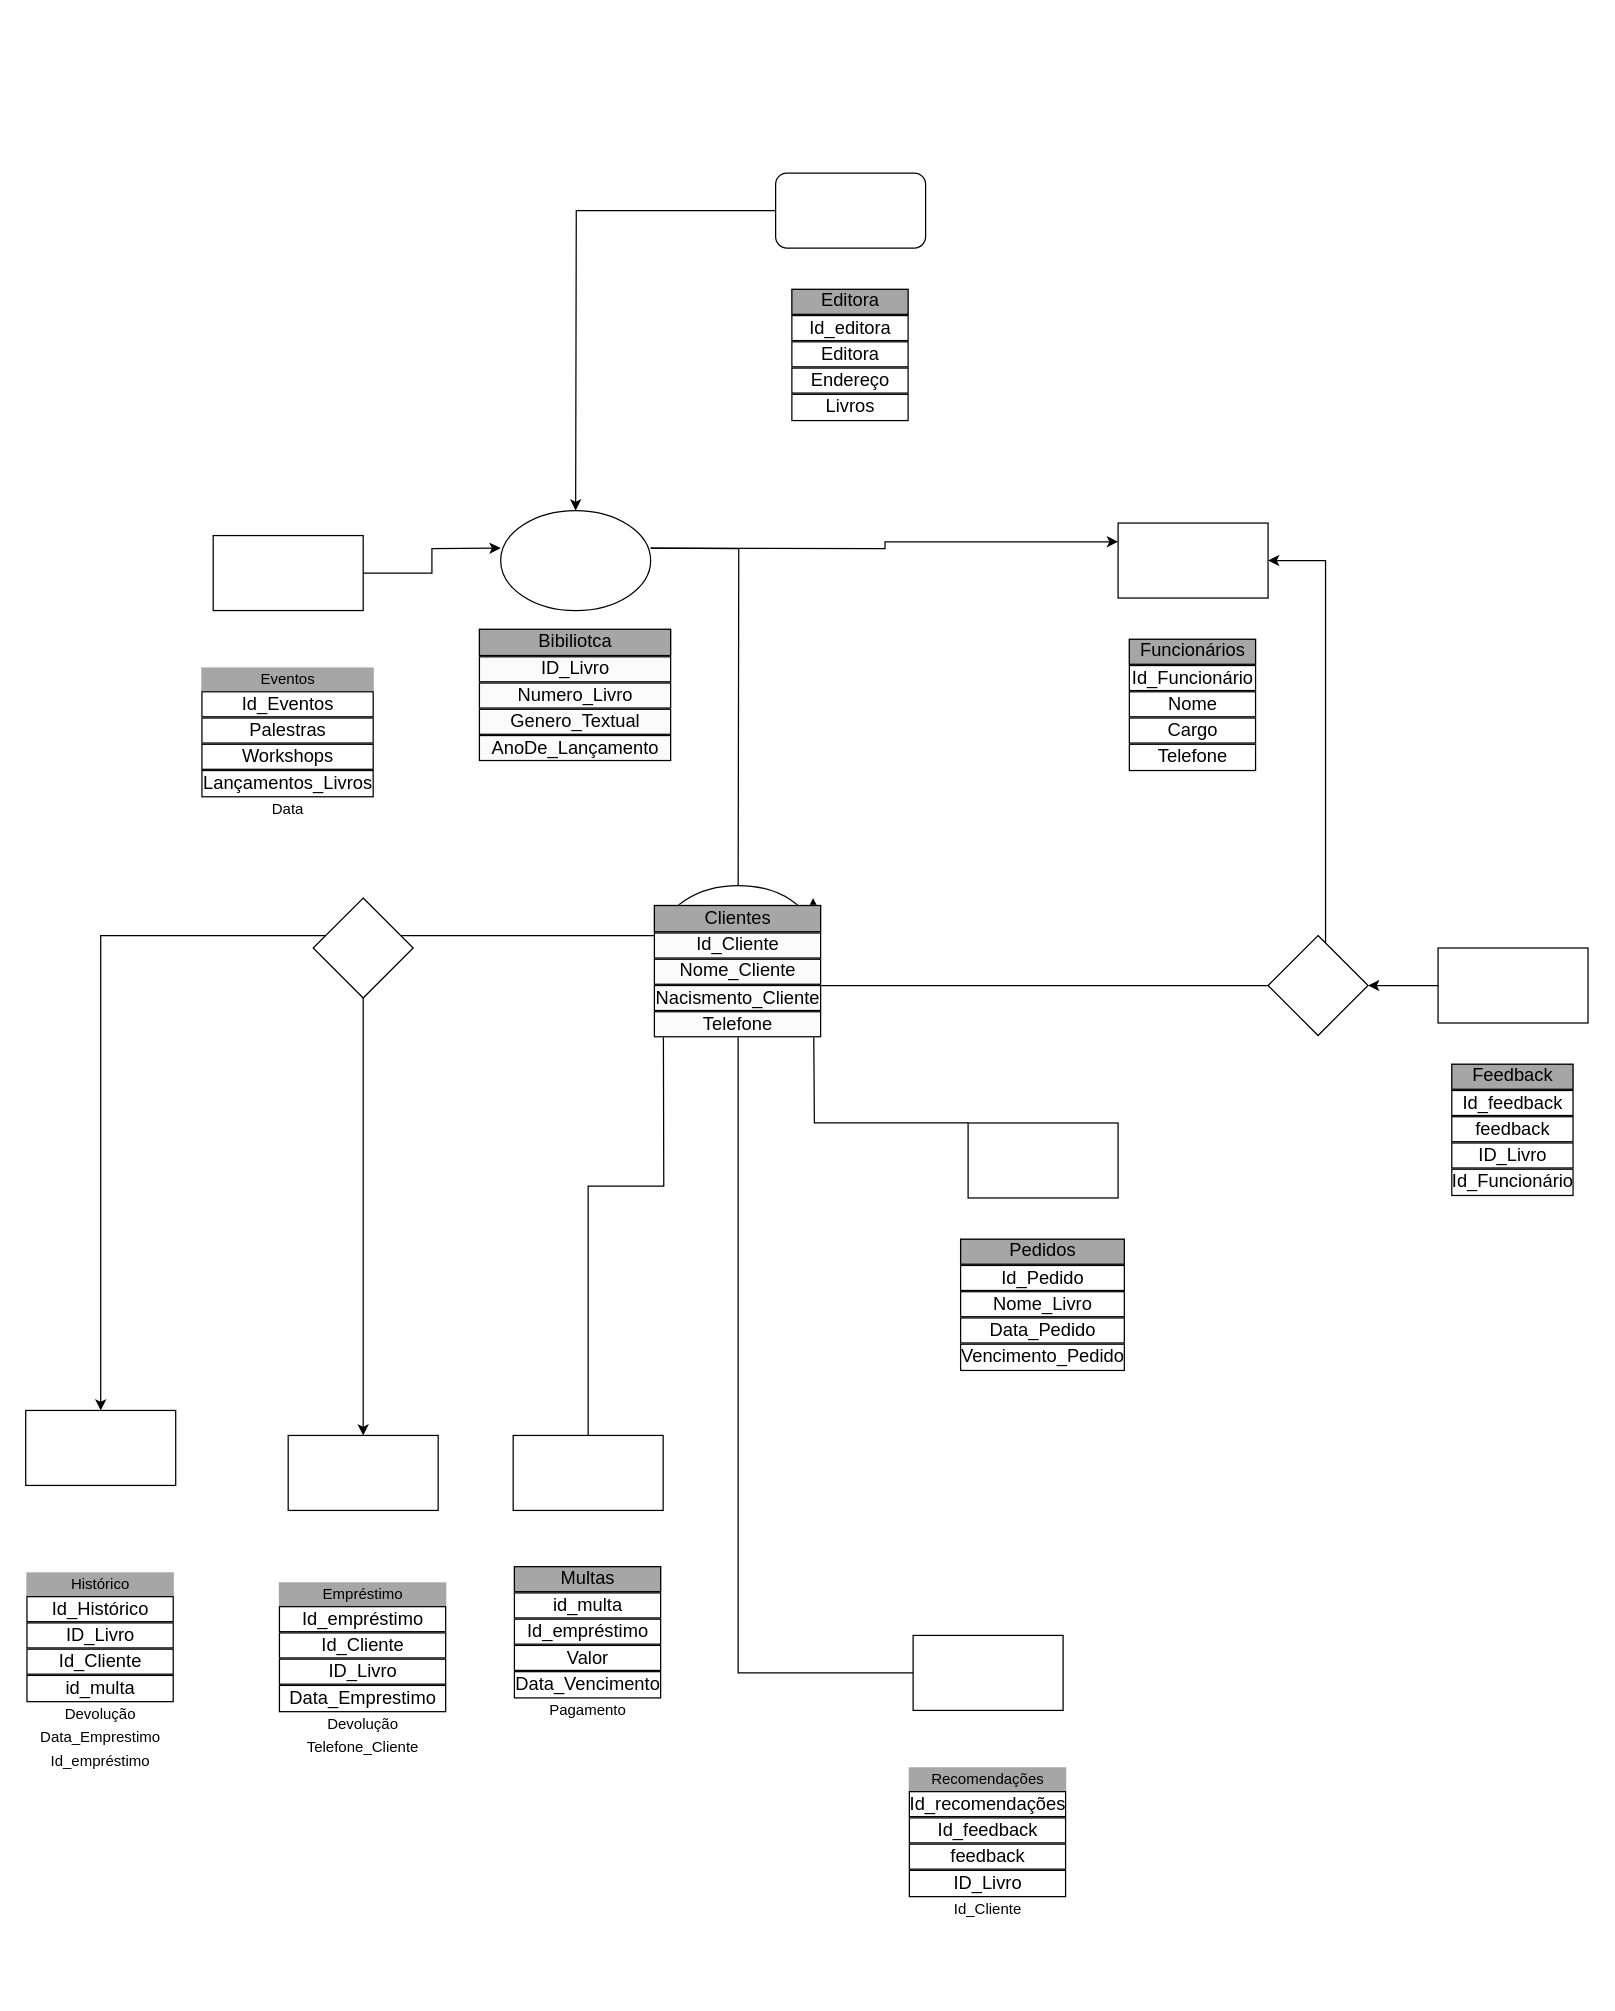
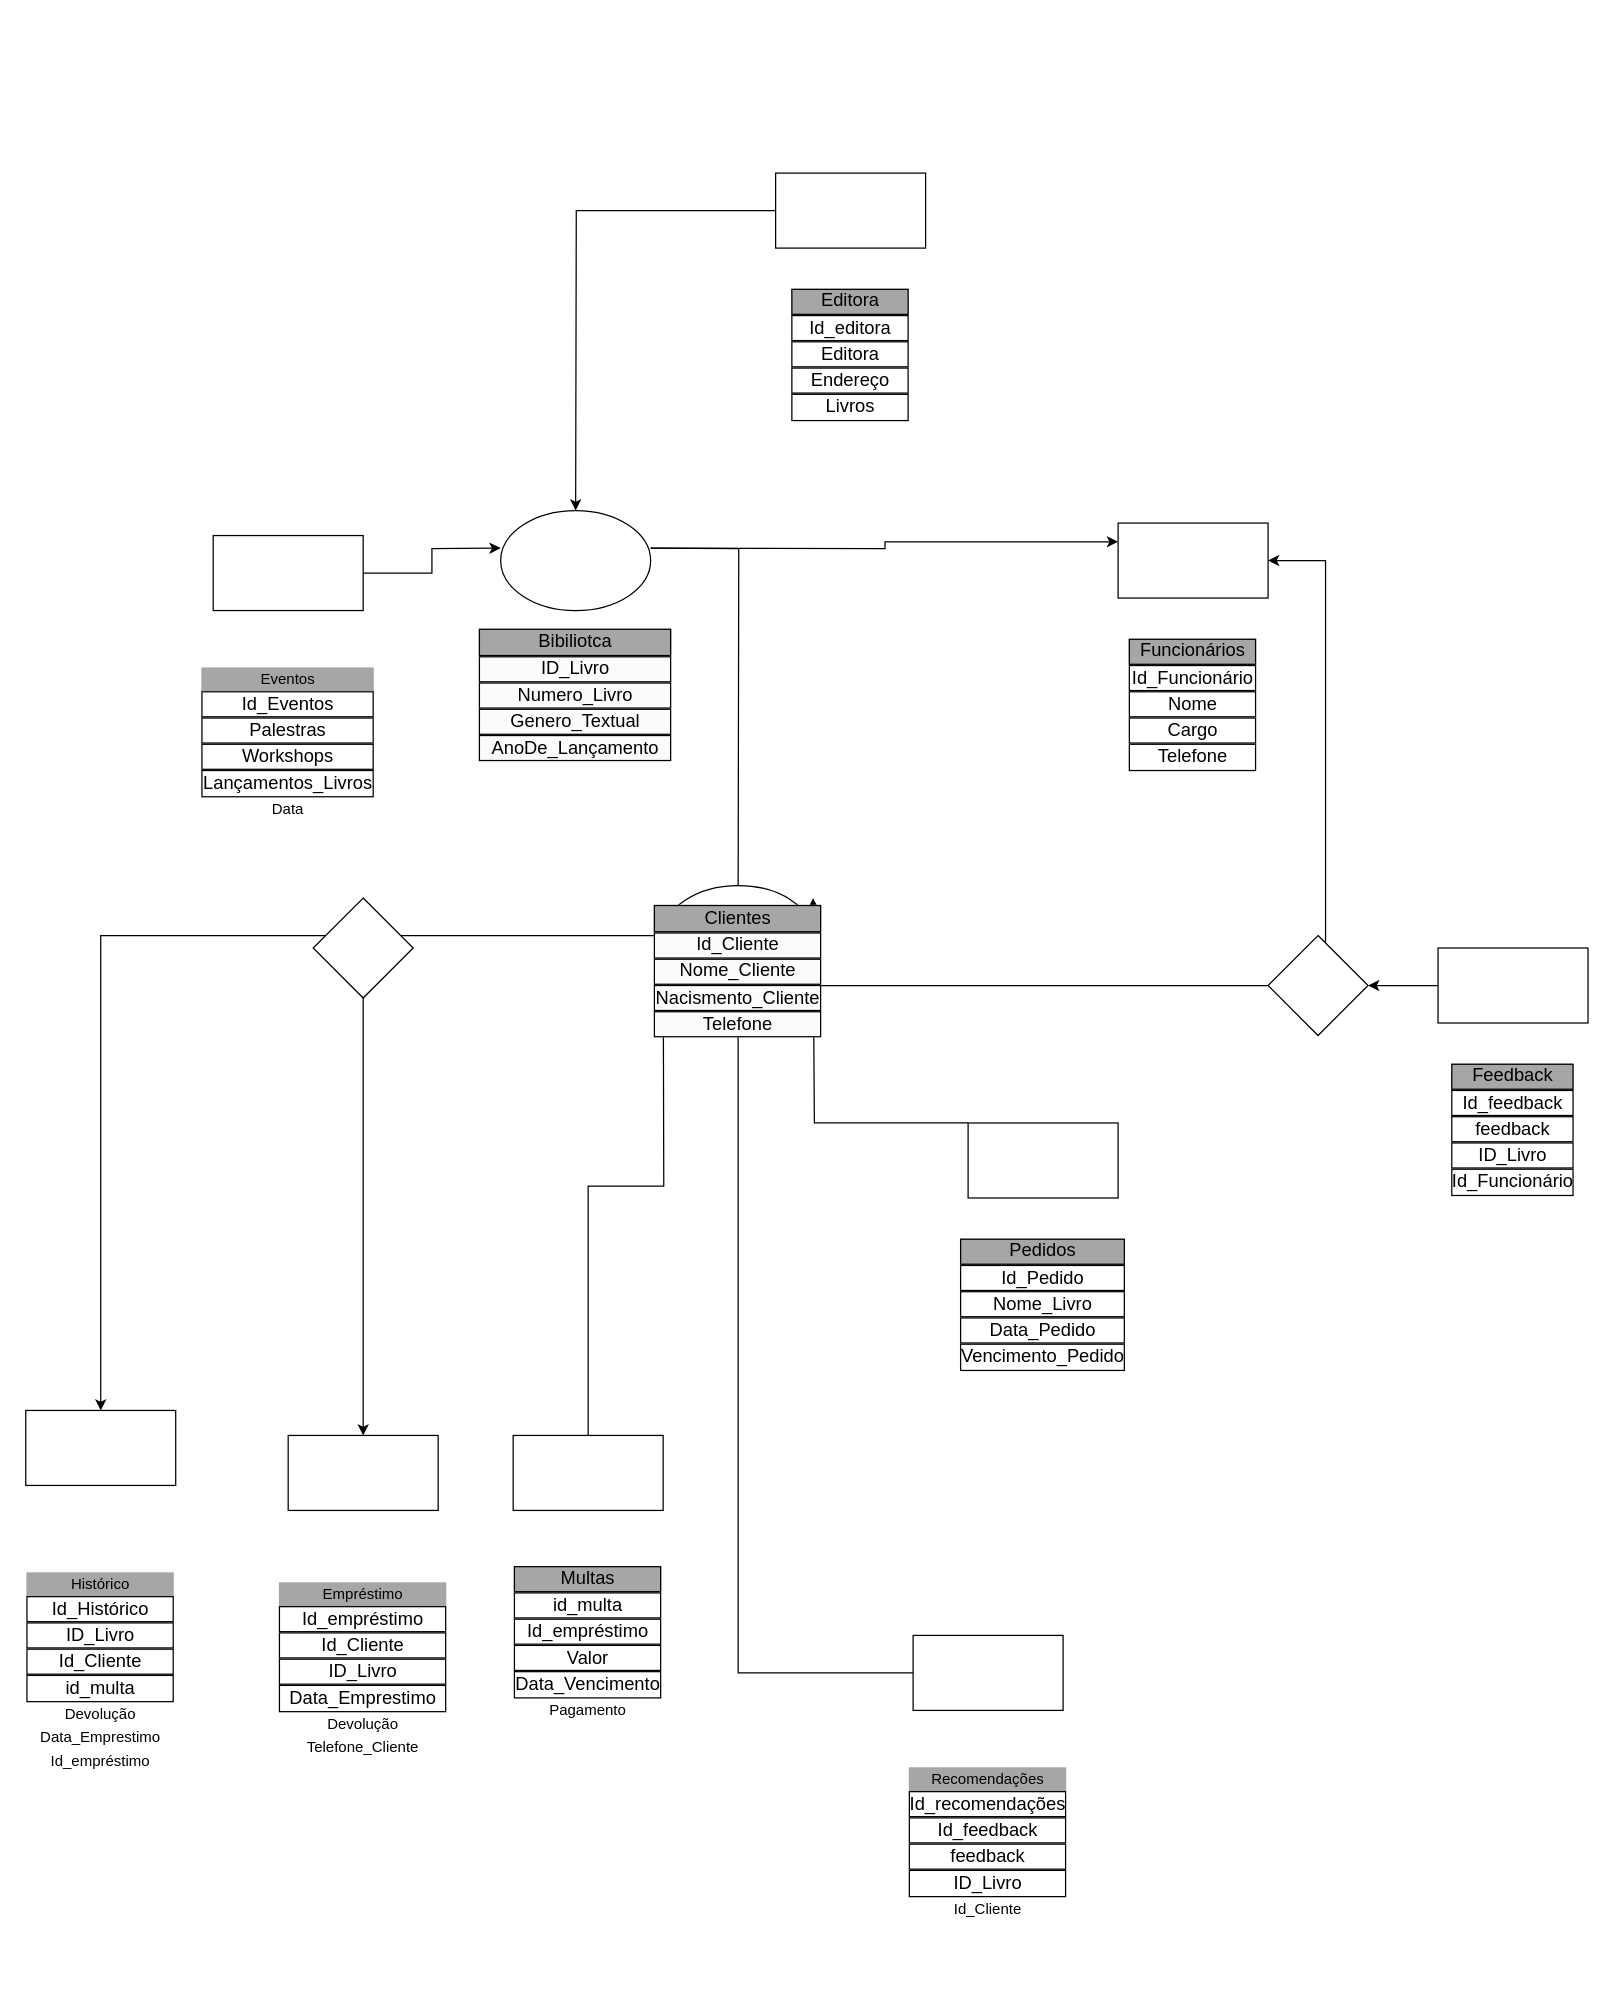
(851, 211) -> (851, 211)
